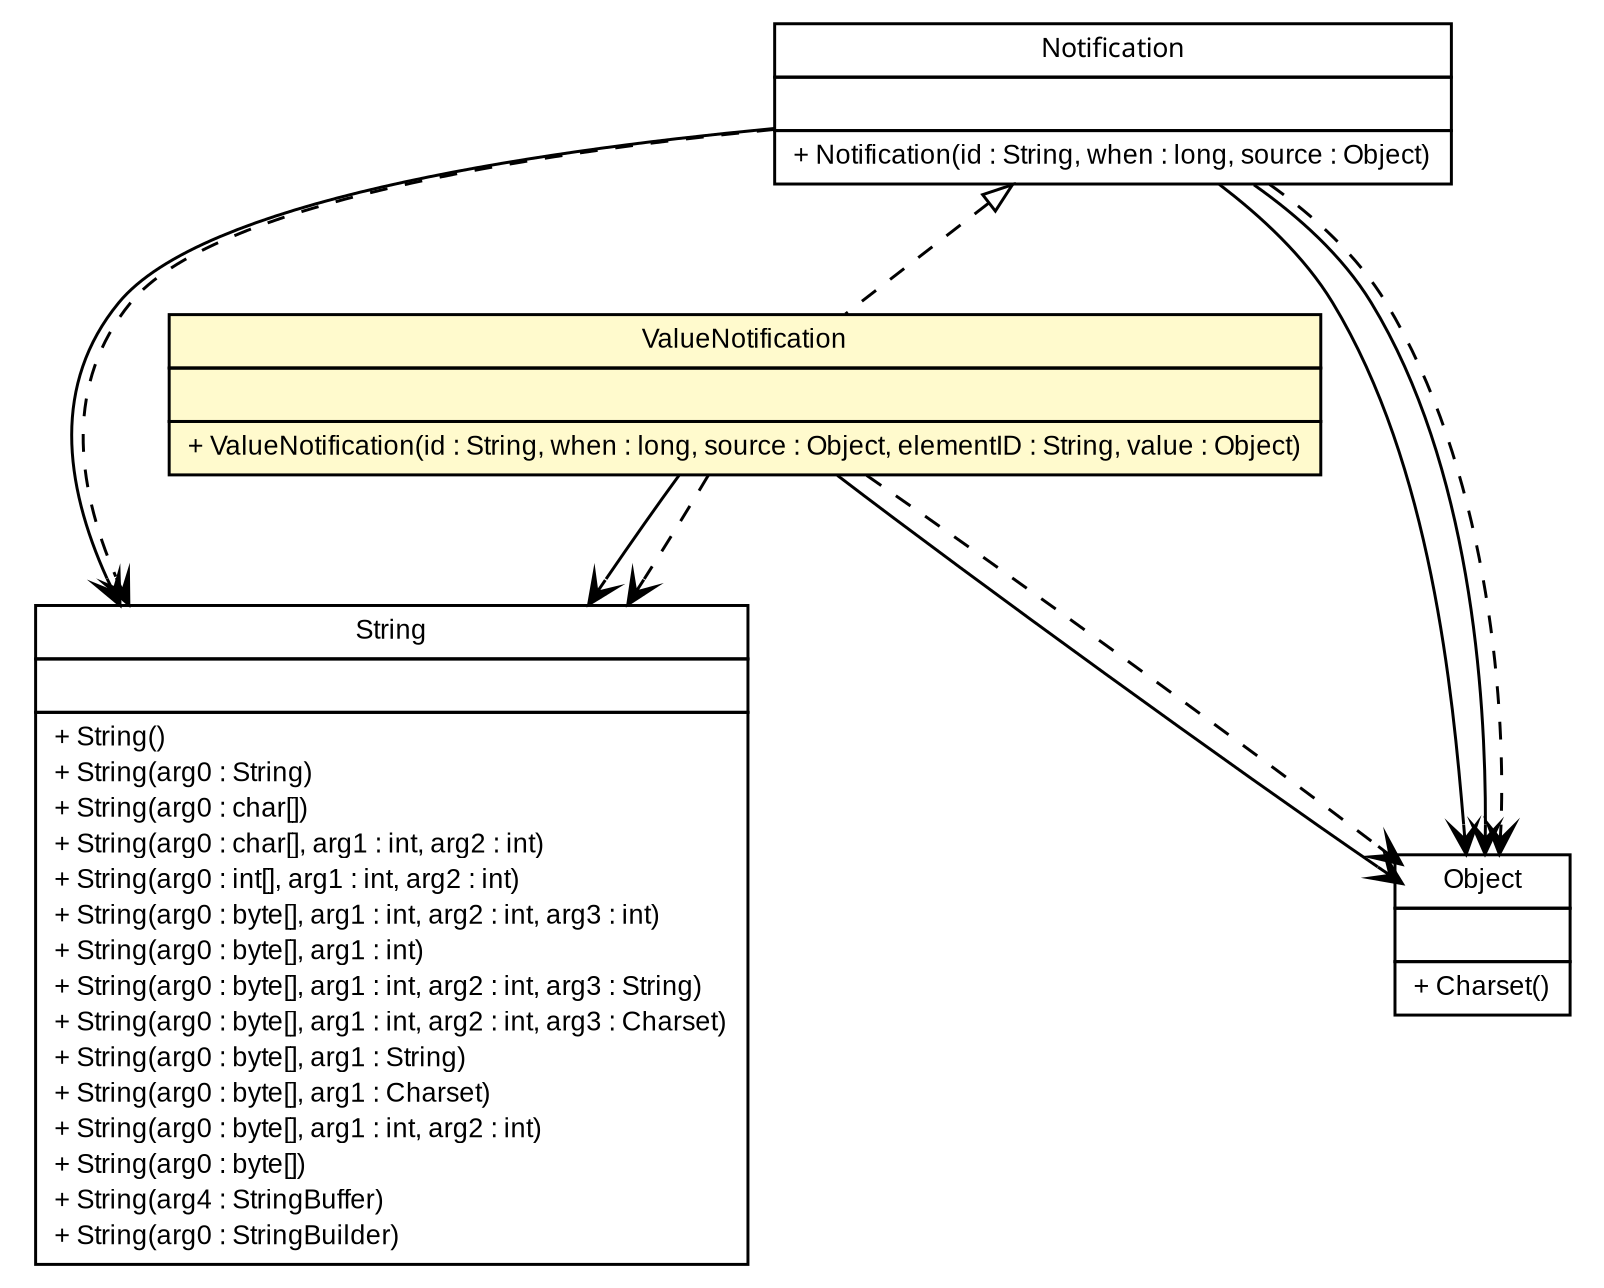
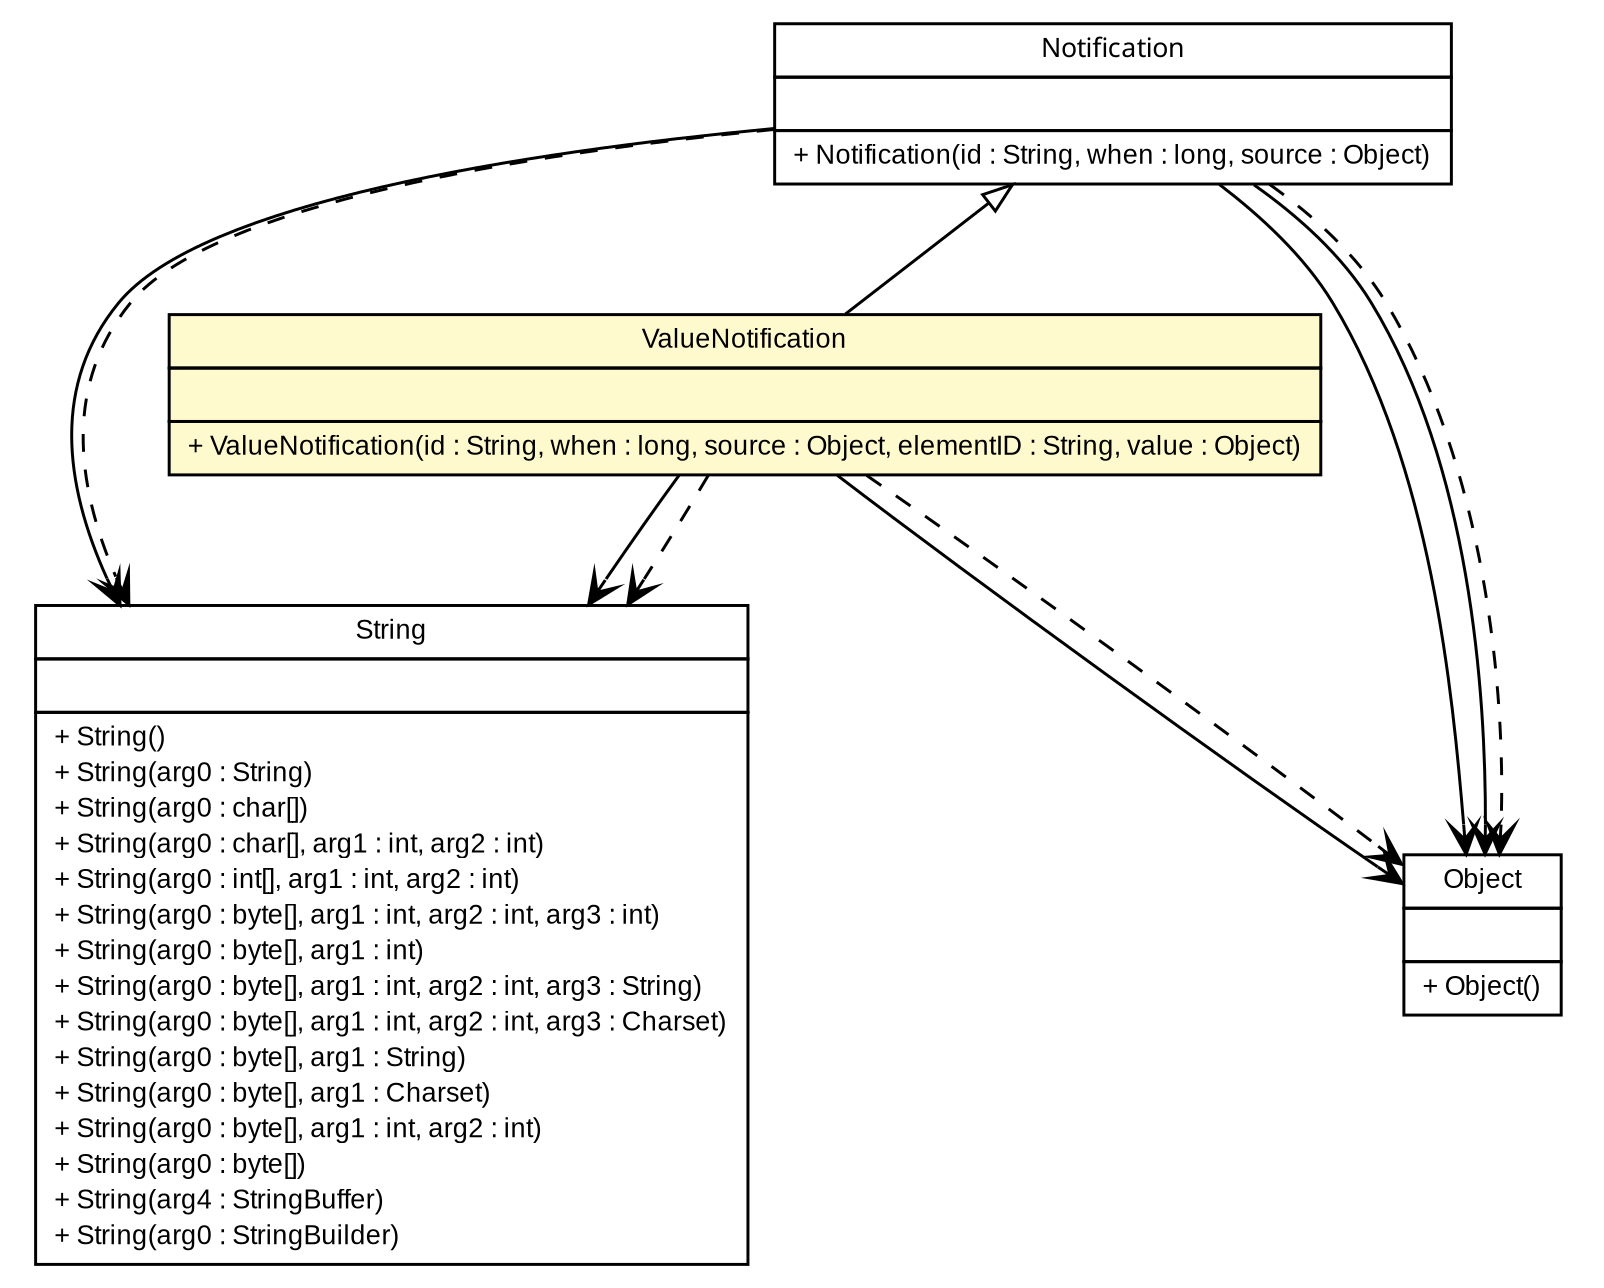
(917, 259) -> (917, 259)
(1483, 987) -> (1483, 987)
